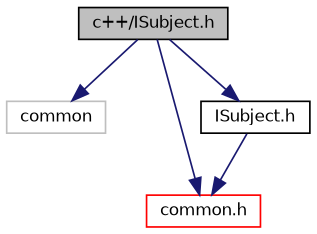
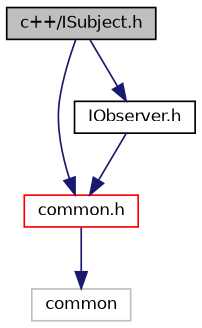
(111, 65) -> (81, 250)
(255, 117) -> (135, 117)
